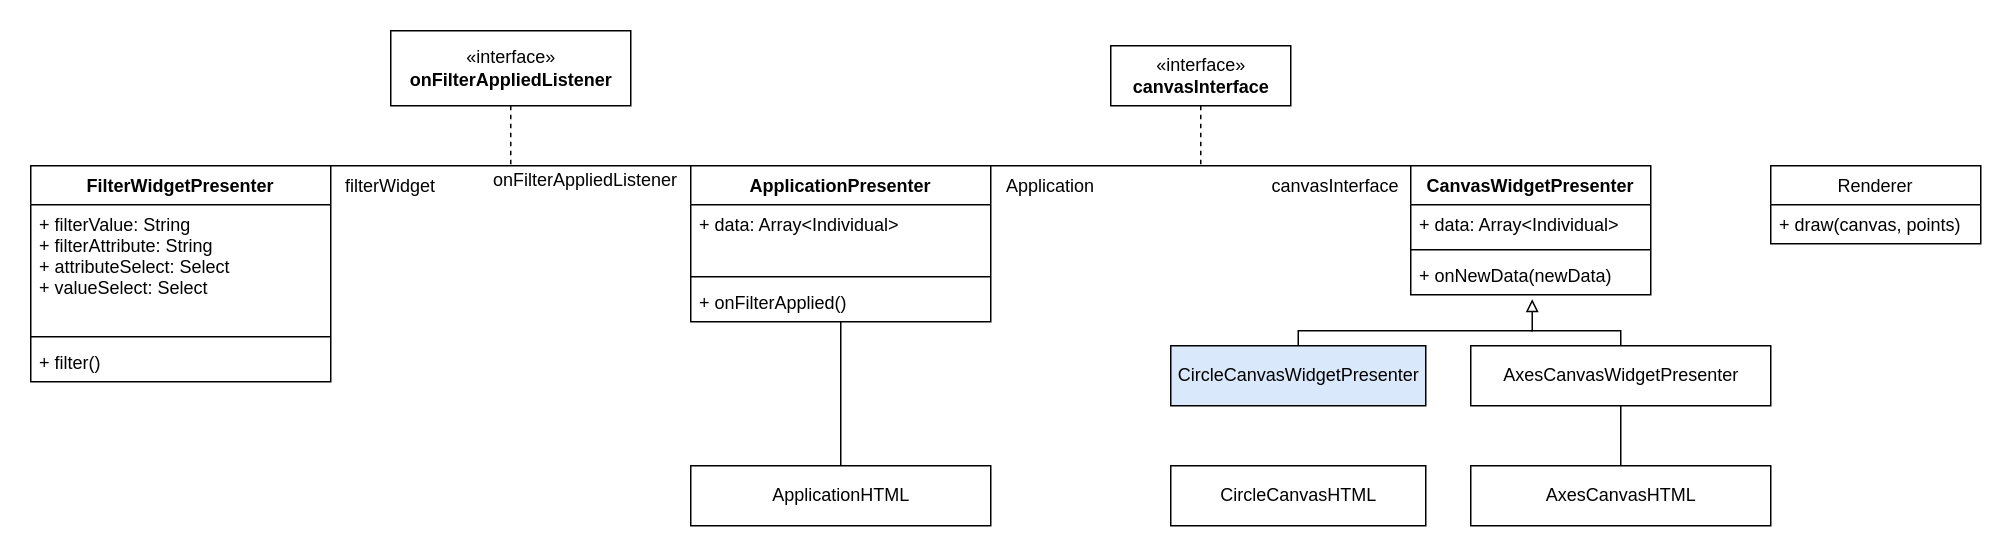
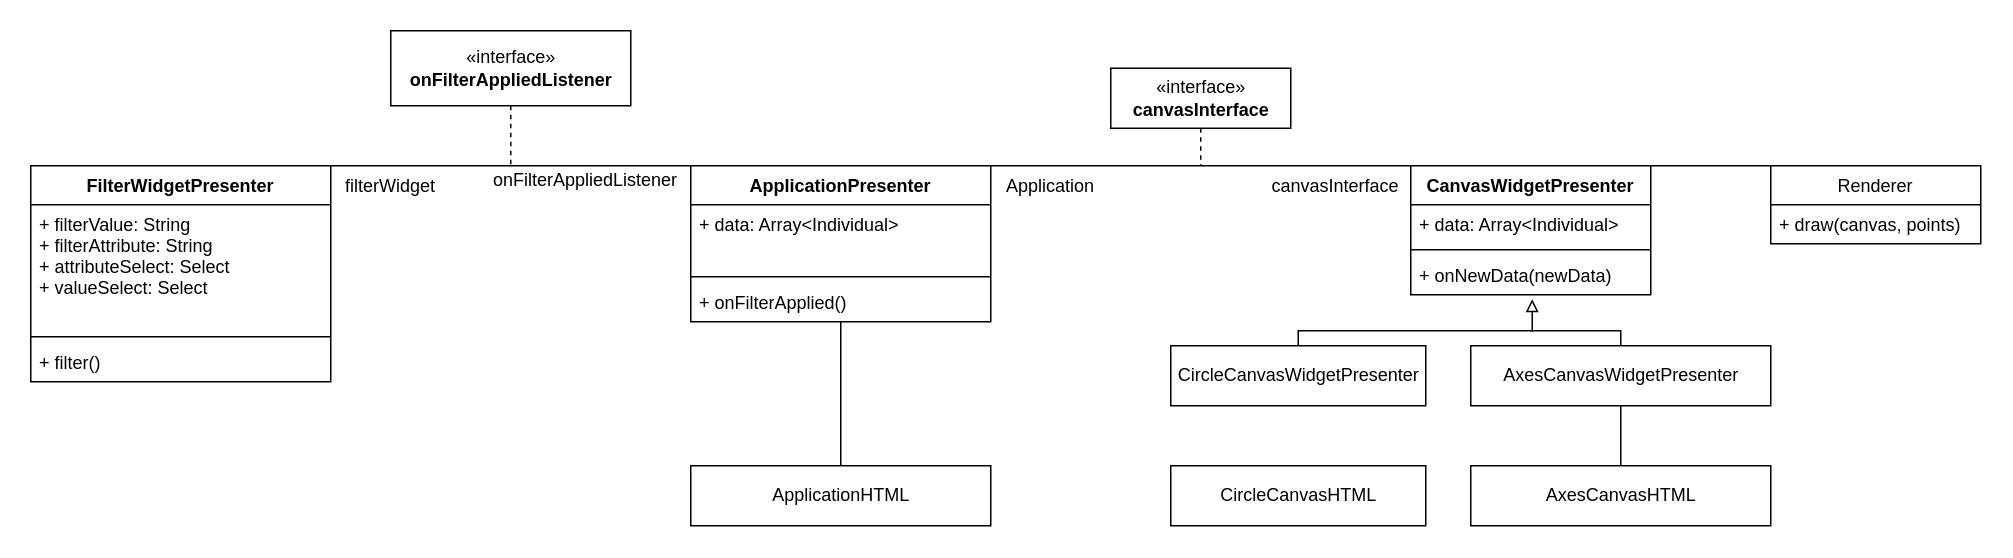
(1201, 76) -> (1201, 98)
none -> (1709, 166)
(1298, 376) -> (1298, 376)
